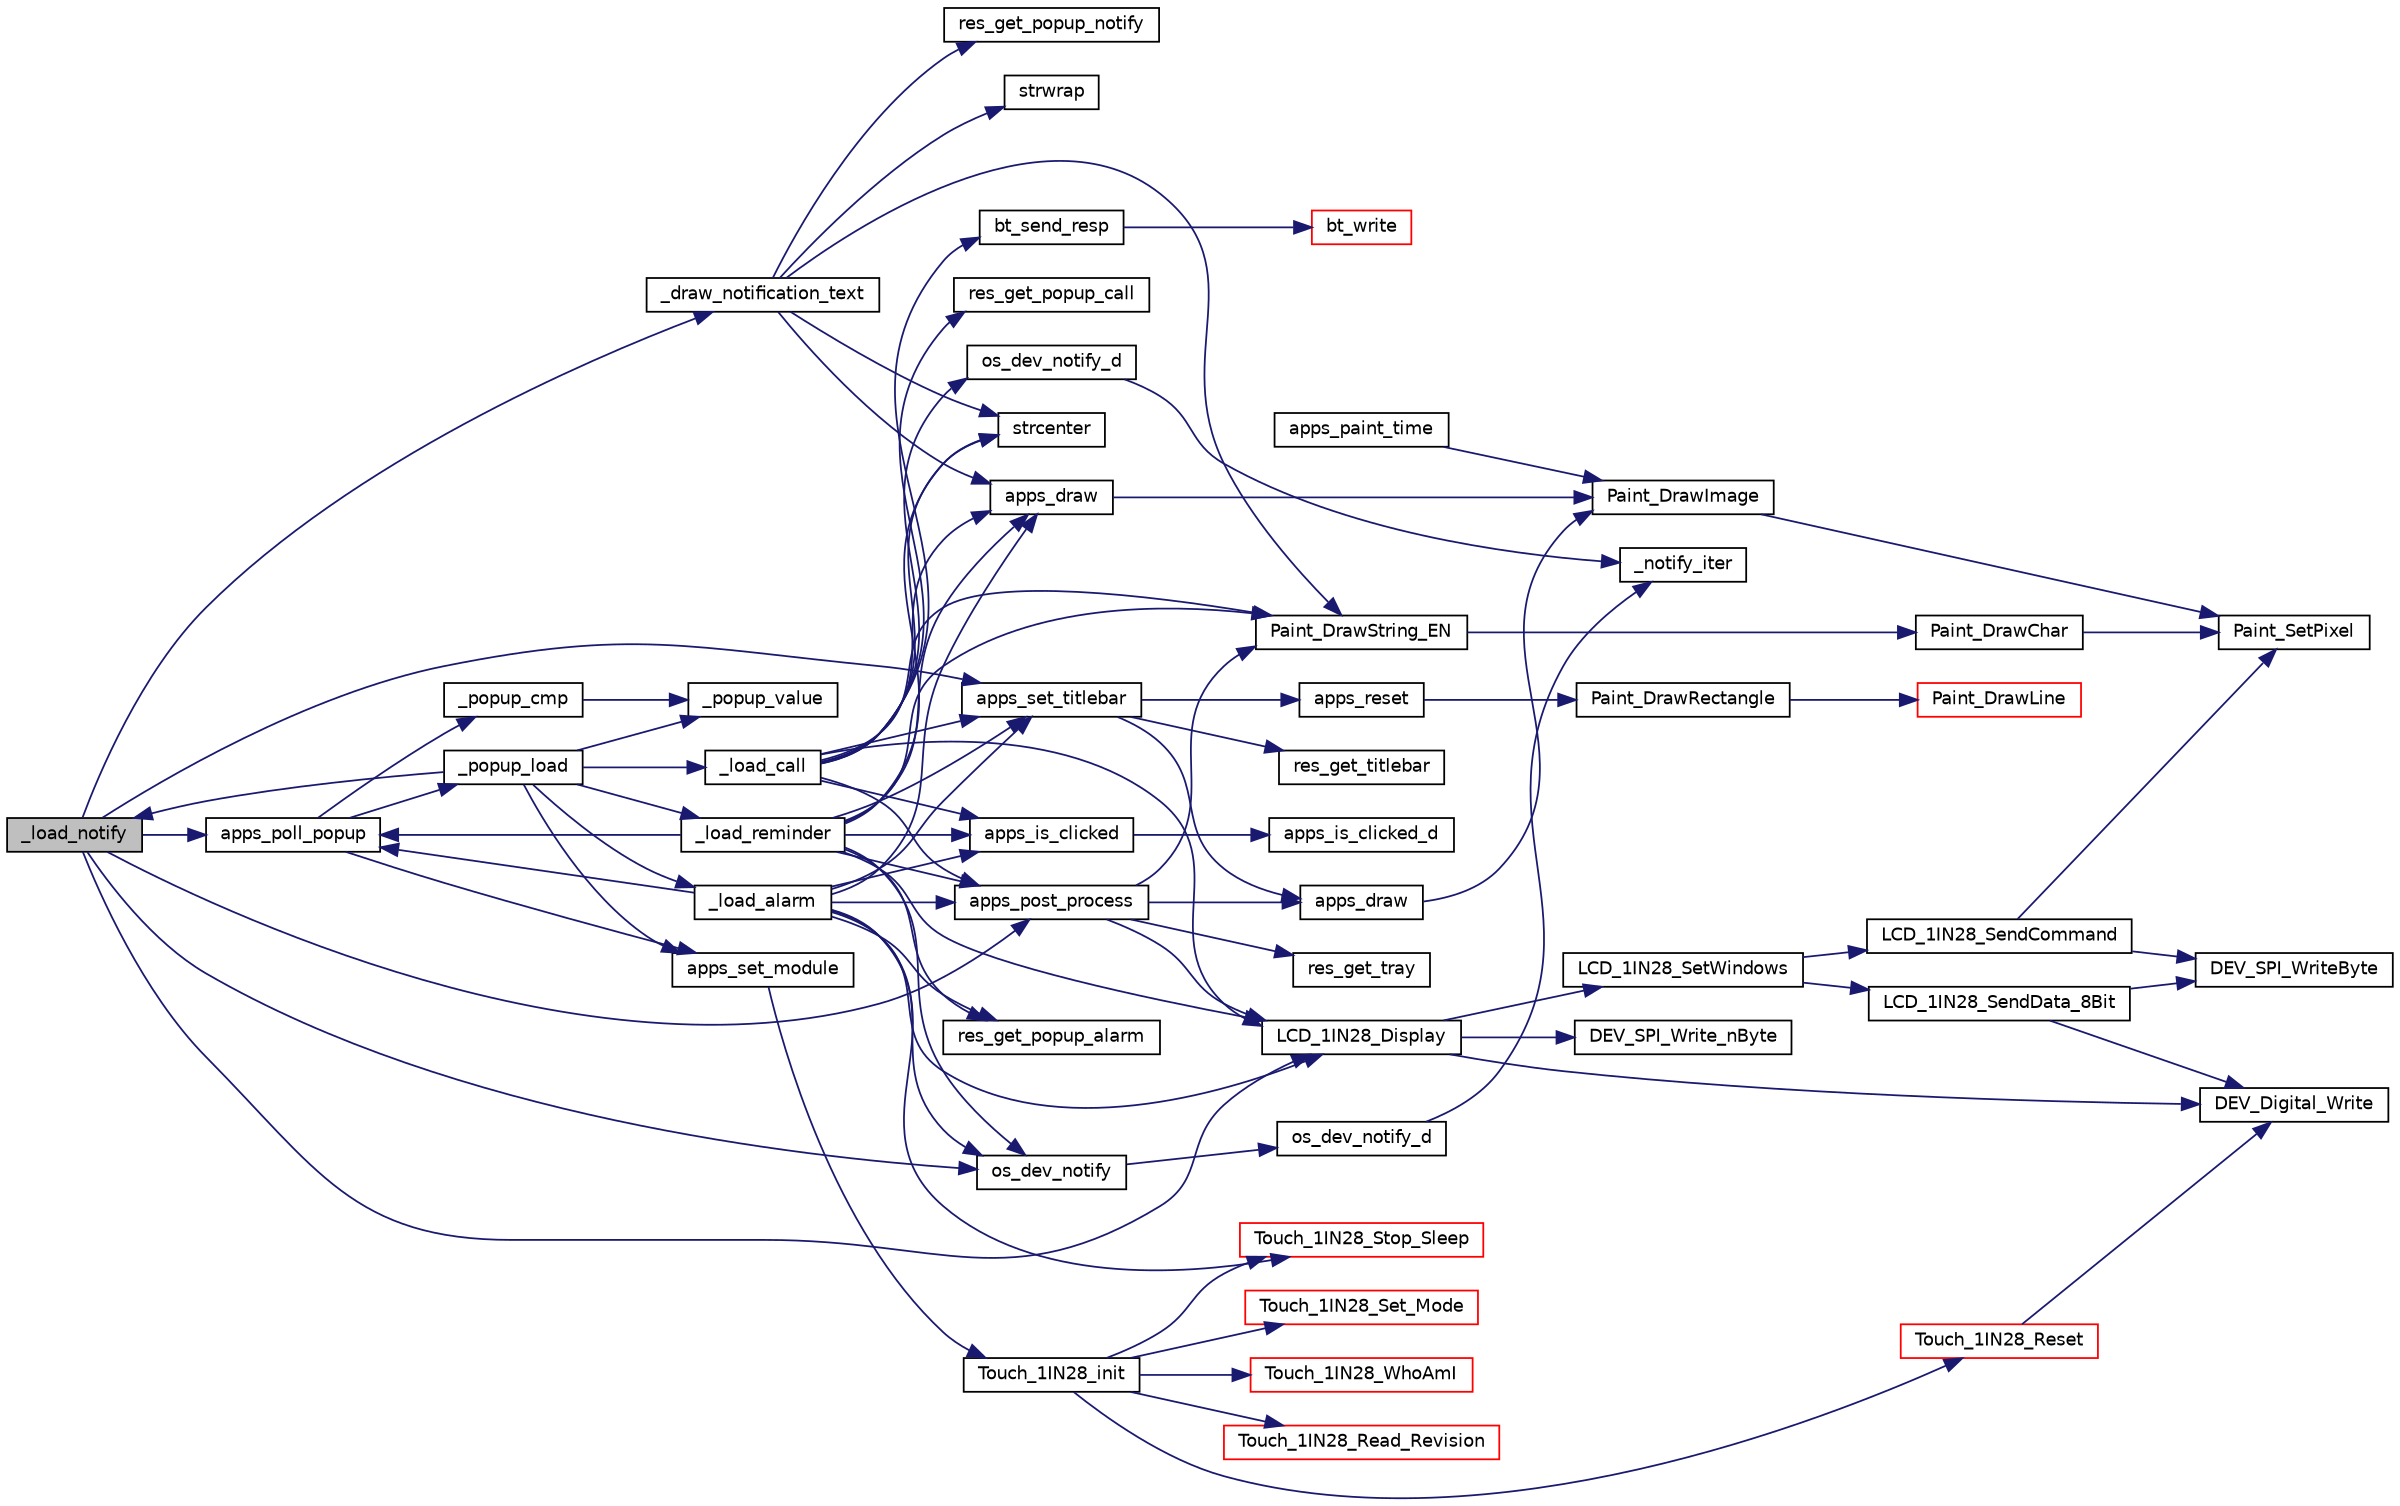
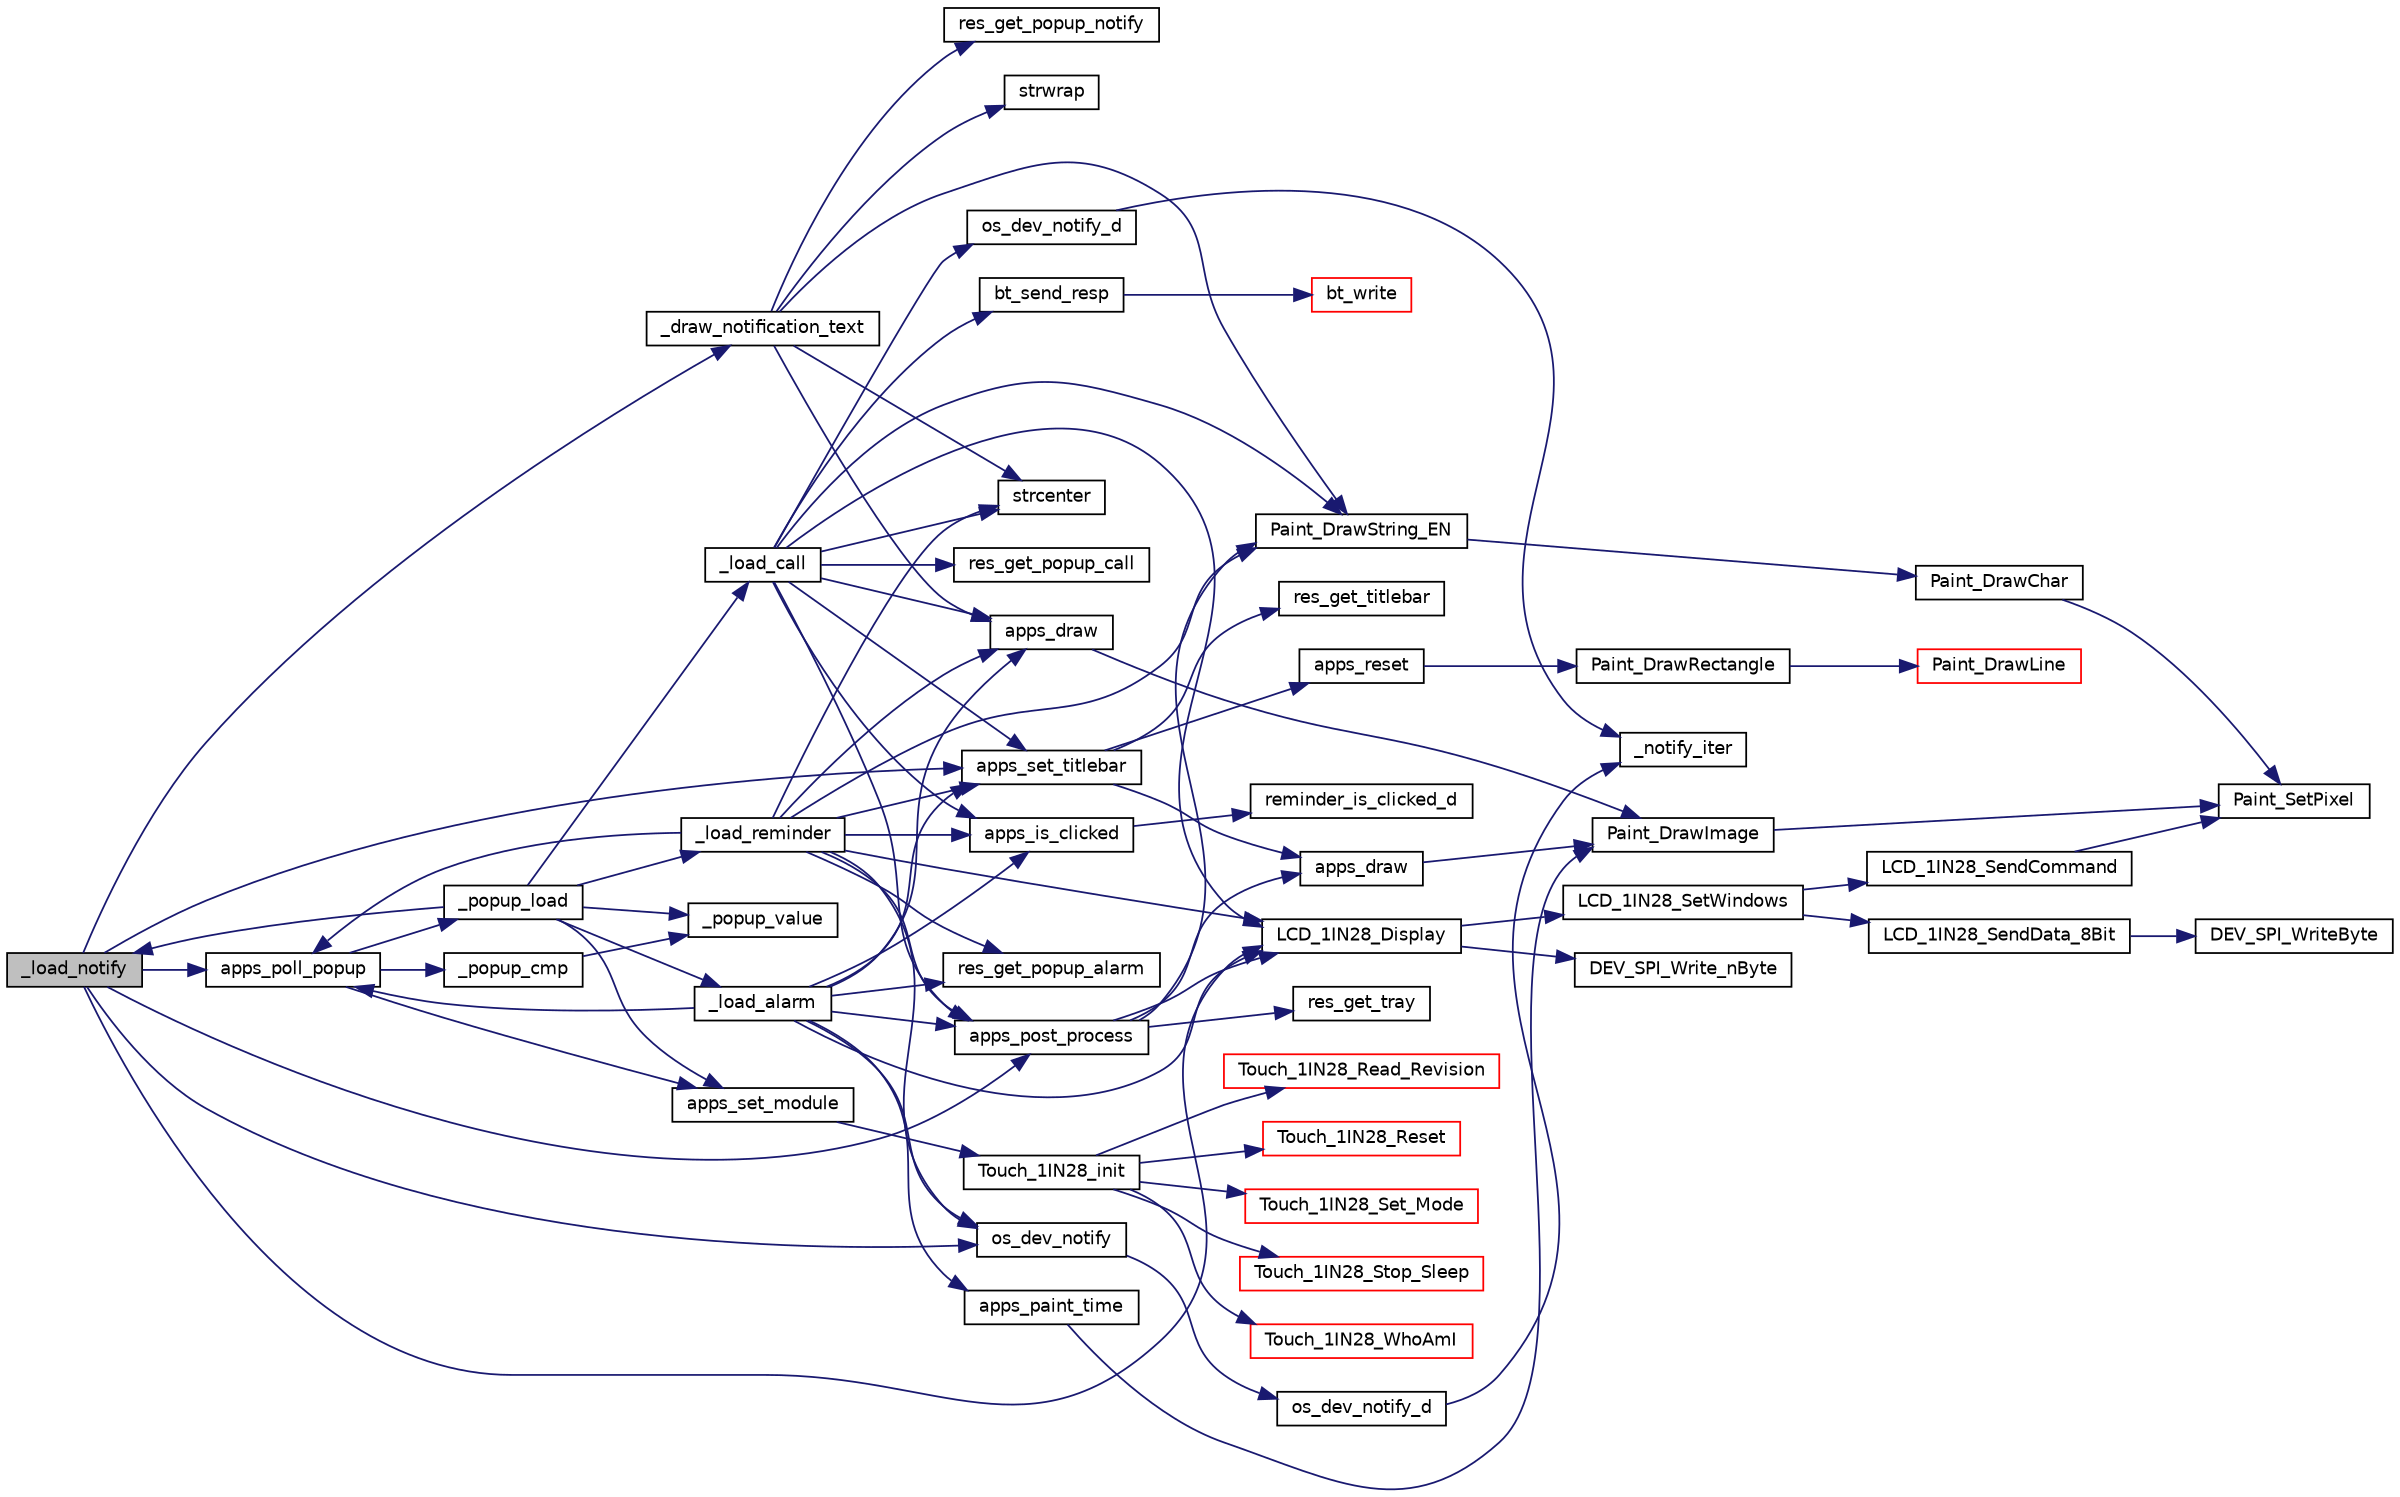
(1362, 835) -> (1362, 801)
(2155, 954) -> none
(2294, 1105) -> none
(942, 1205) -> (909, 1183)
